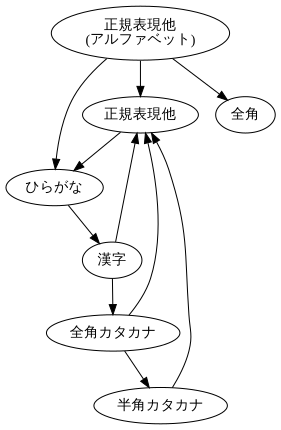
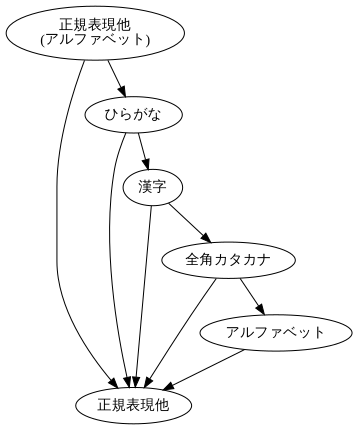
(245, 115) -> none
(101, 148) -> (110, 255)
(161, 406) -> (276, 333)
